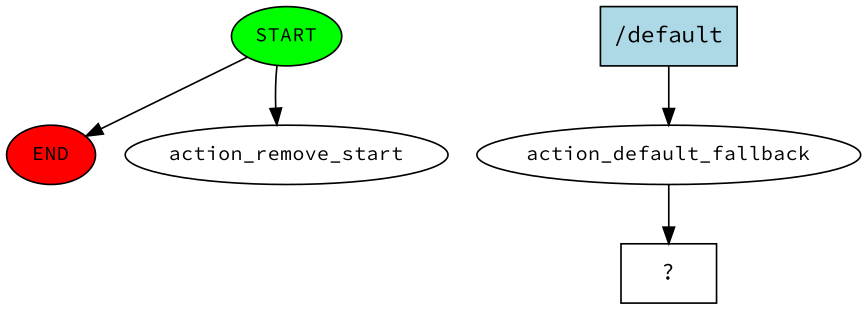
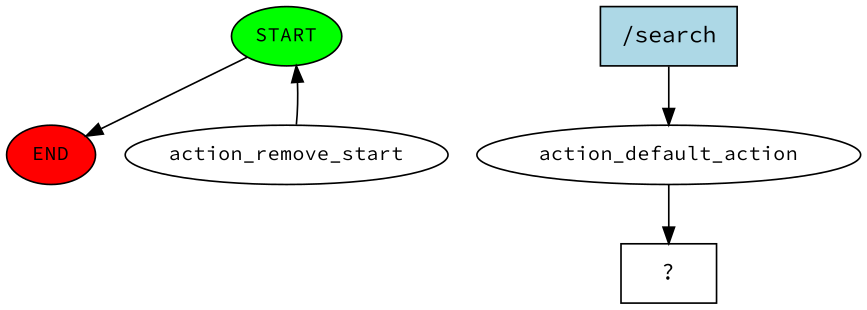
(669, 36) -> (669, 36)
(276, 87) -> (298, 104)
(669, 155) -> (669, 155)
